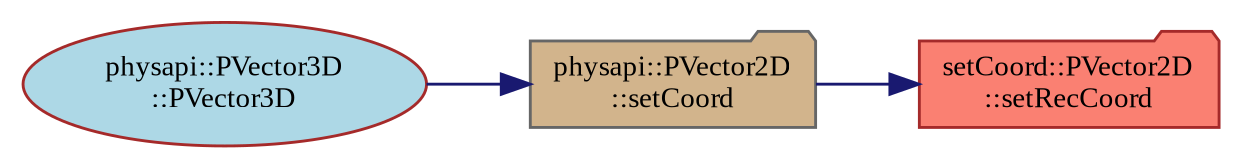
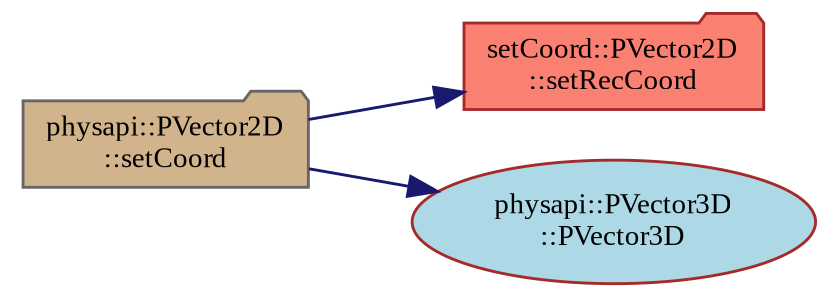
(464, 84) -> (359, 178)
